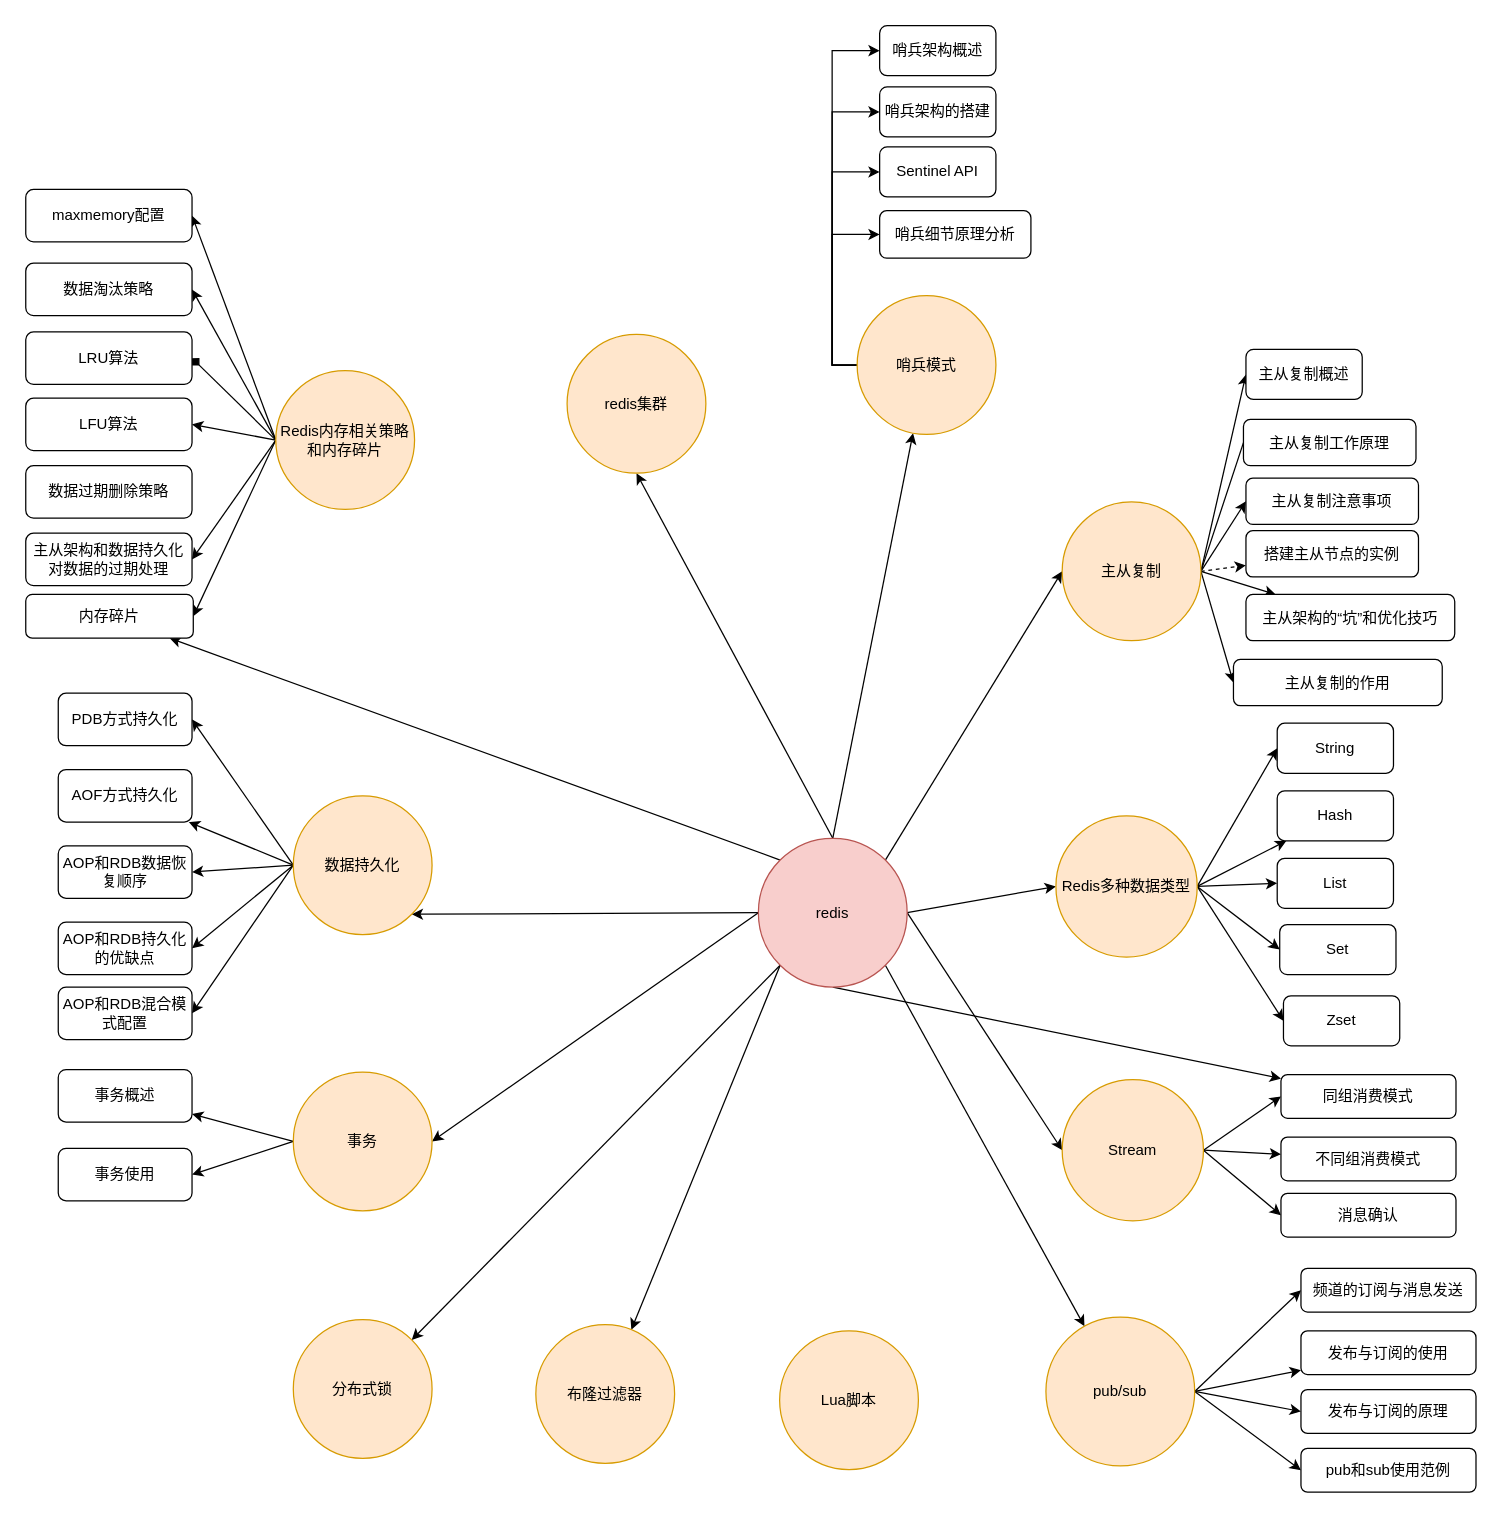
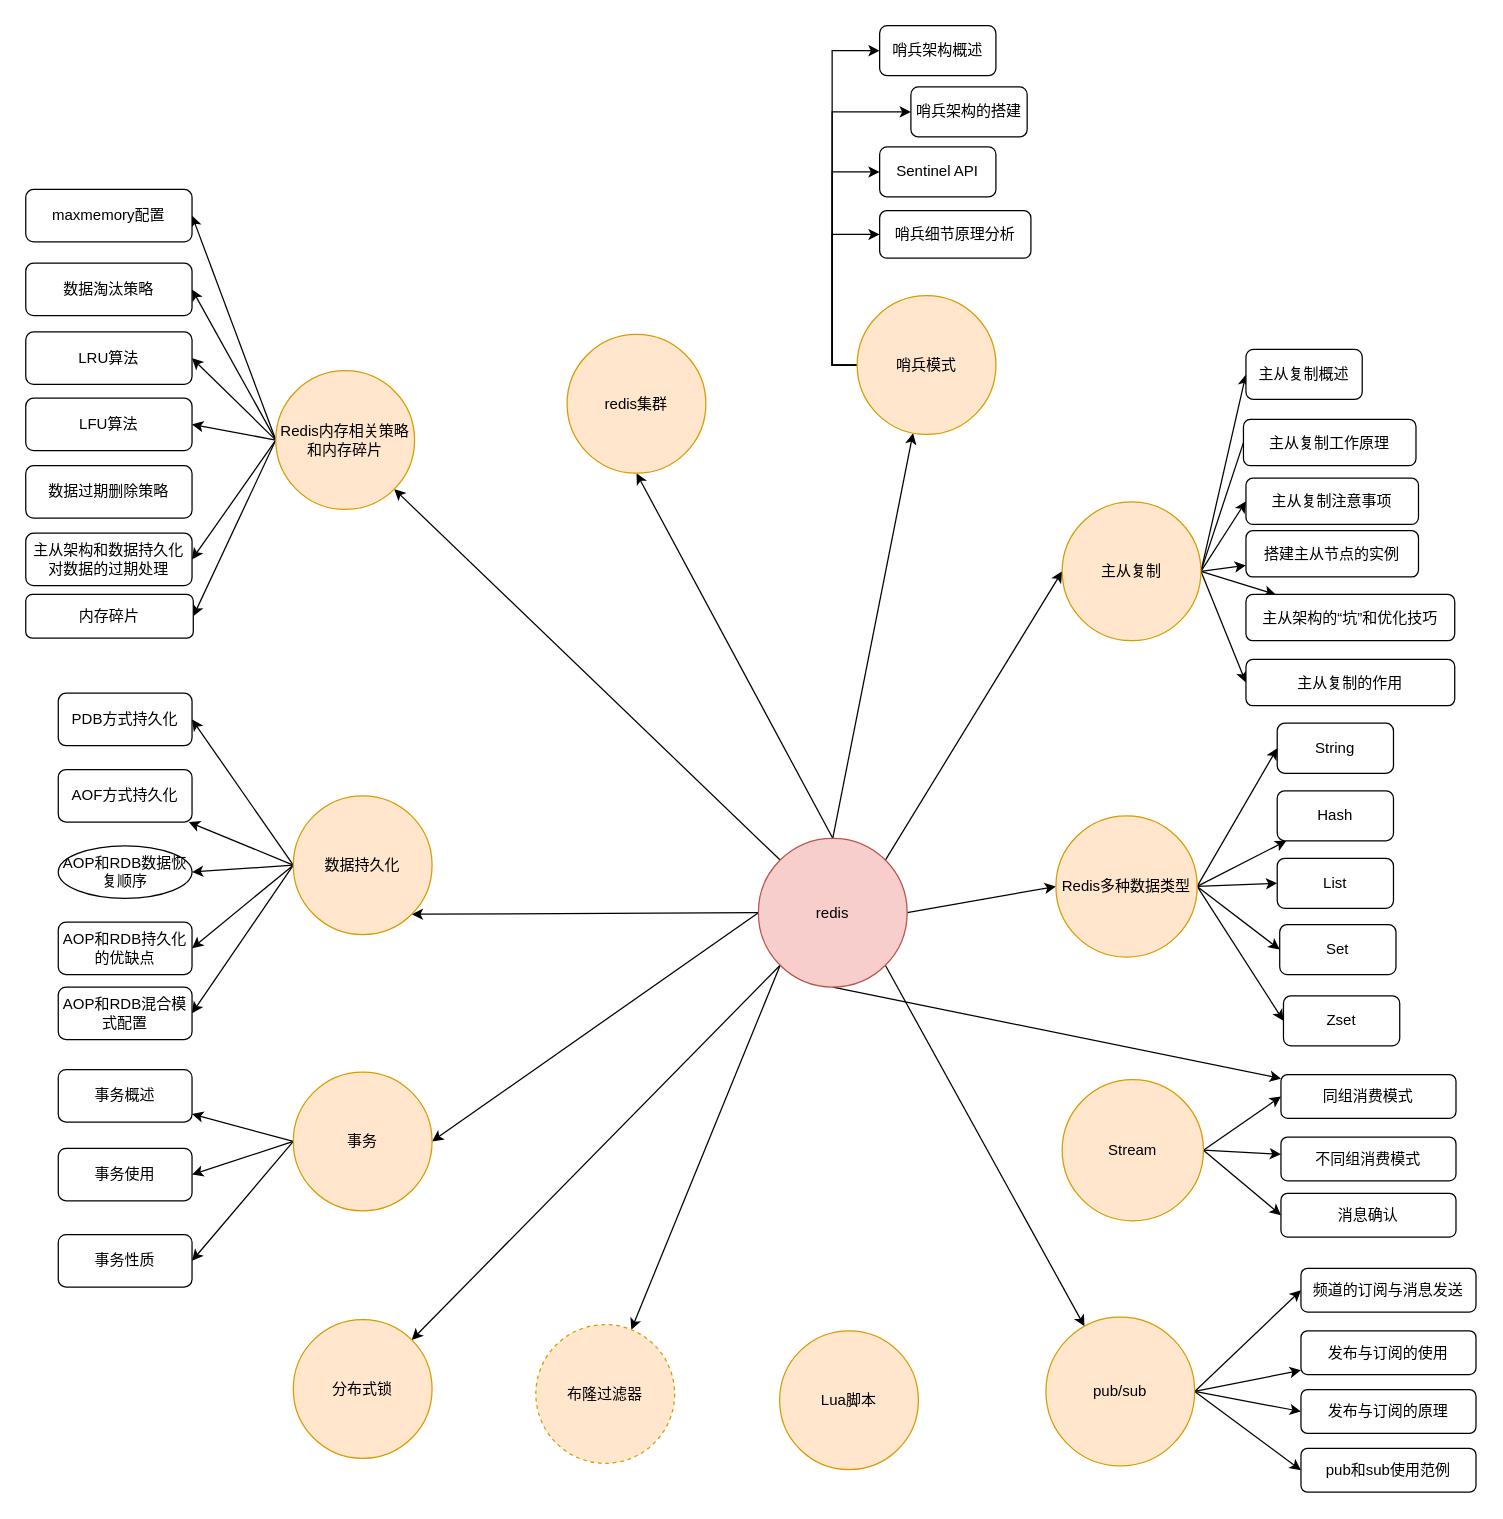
(938, 112) -> (969, 112)
(199, 366) -> (198, 364)
(1221, 569) -> (1221, 569)
(1338, 683) -> (1350, 683)
(479, 751) -> (590, 678)
(125, 872) -> (125, 872)
(982, 1028) -> none
none -> (244, 1199)
none -> (125, 1261)
(605, 1394) -> (605, 1394)
